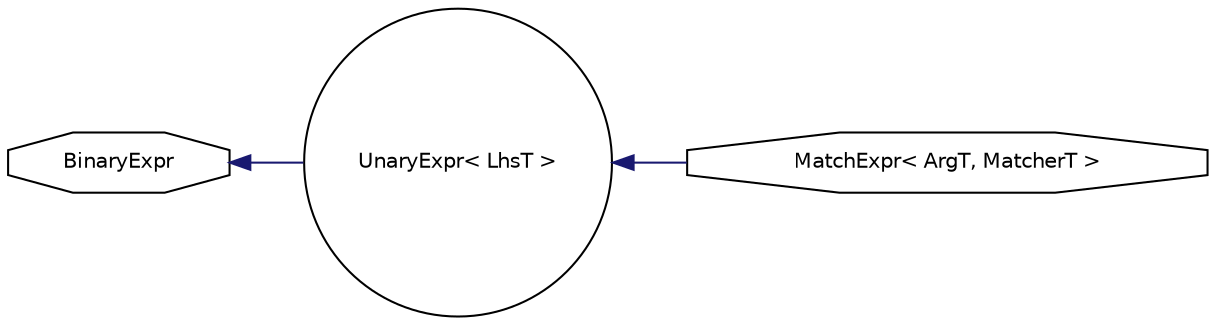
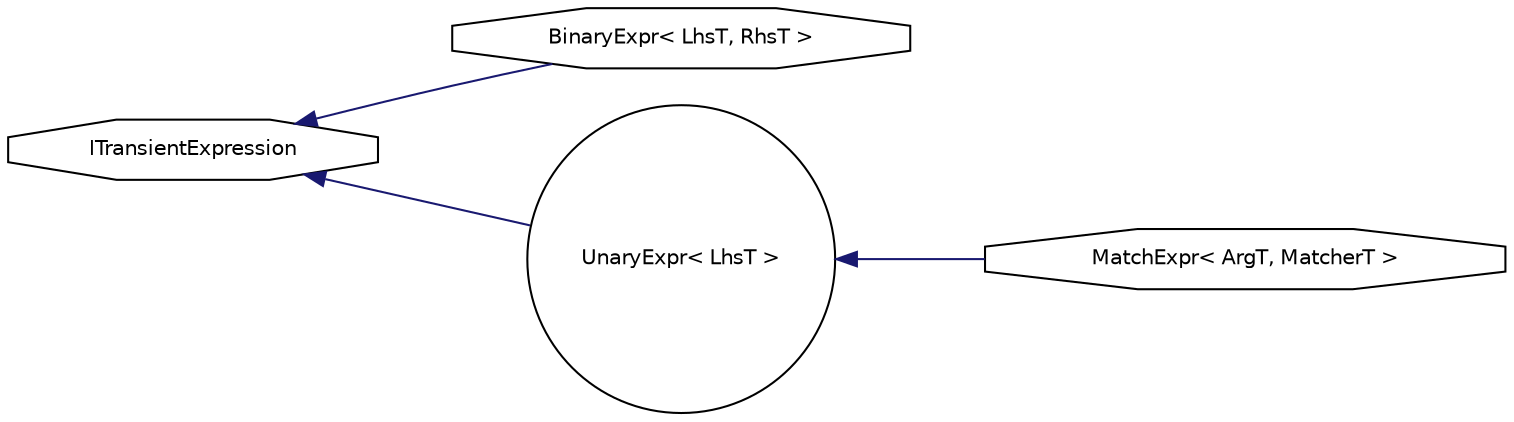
none -> (681, 38)
(119, 163) -> (193, 150)
